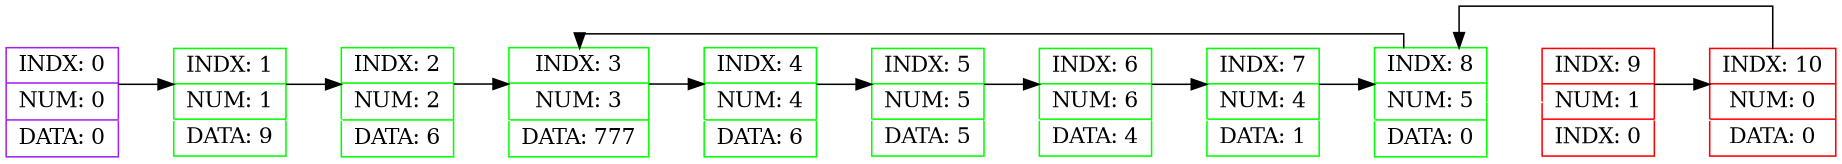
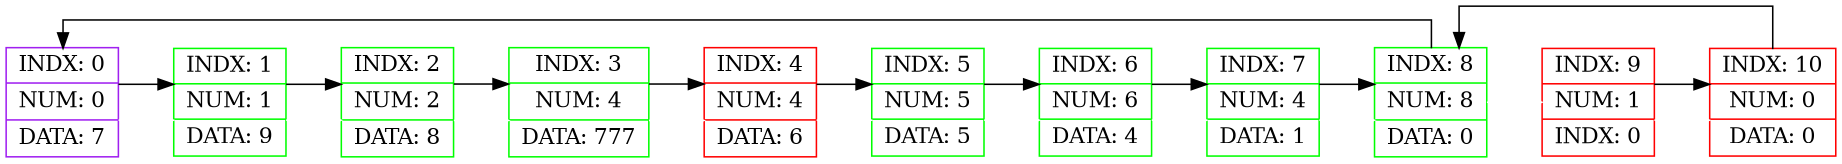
(998, 34) -> (755, 20)
(579, 101) -> (579, 101)
(1431, 101) -> (1431, 101)
(760, 102) -> (760, 102)
(62, 138) -> (62, 138)
(397, 138) -> (397, 138)
